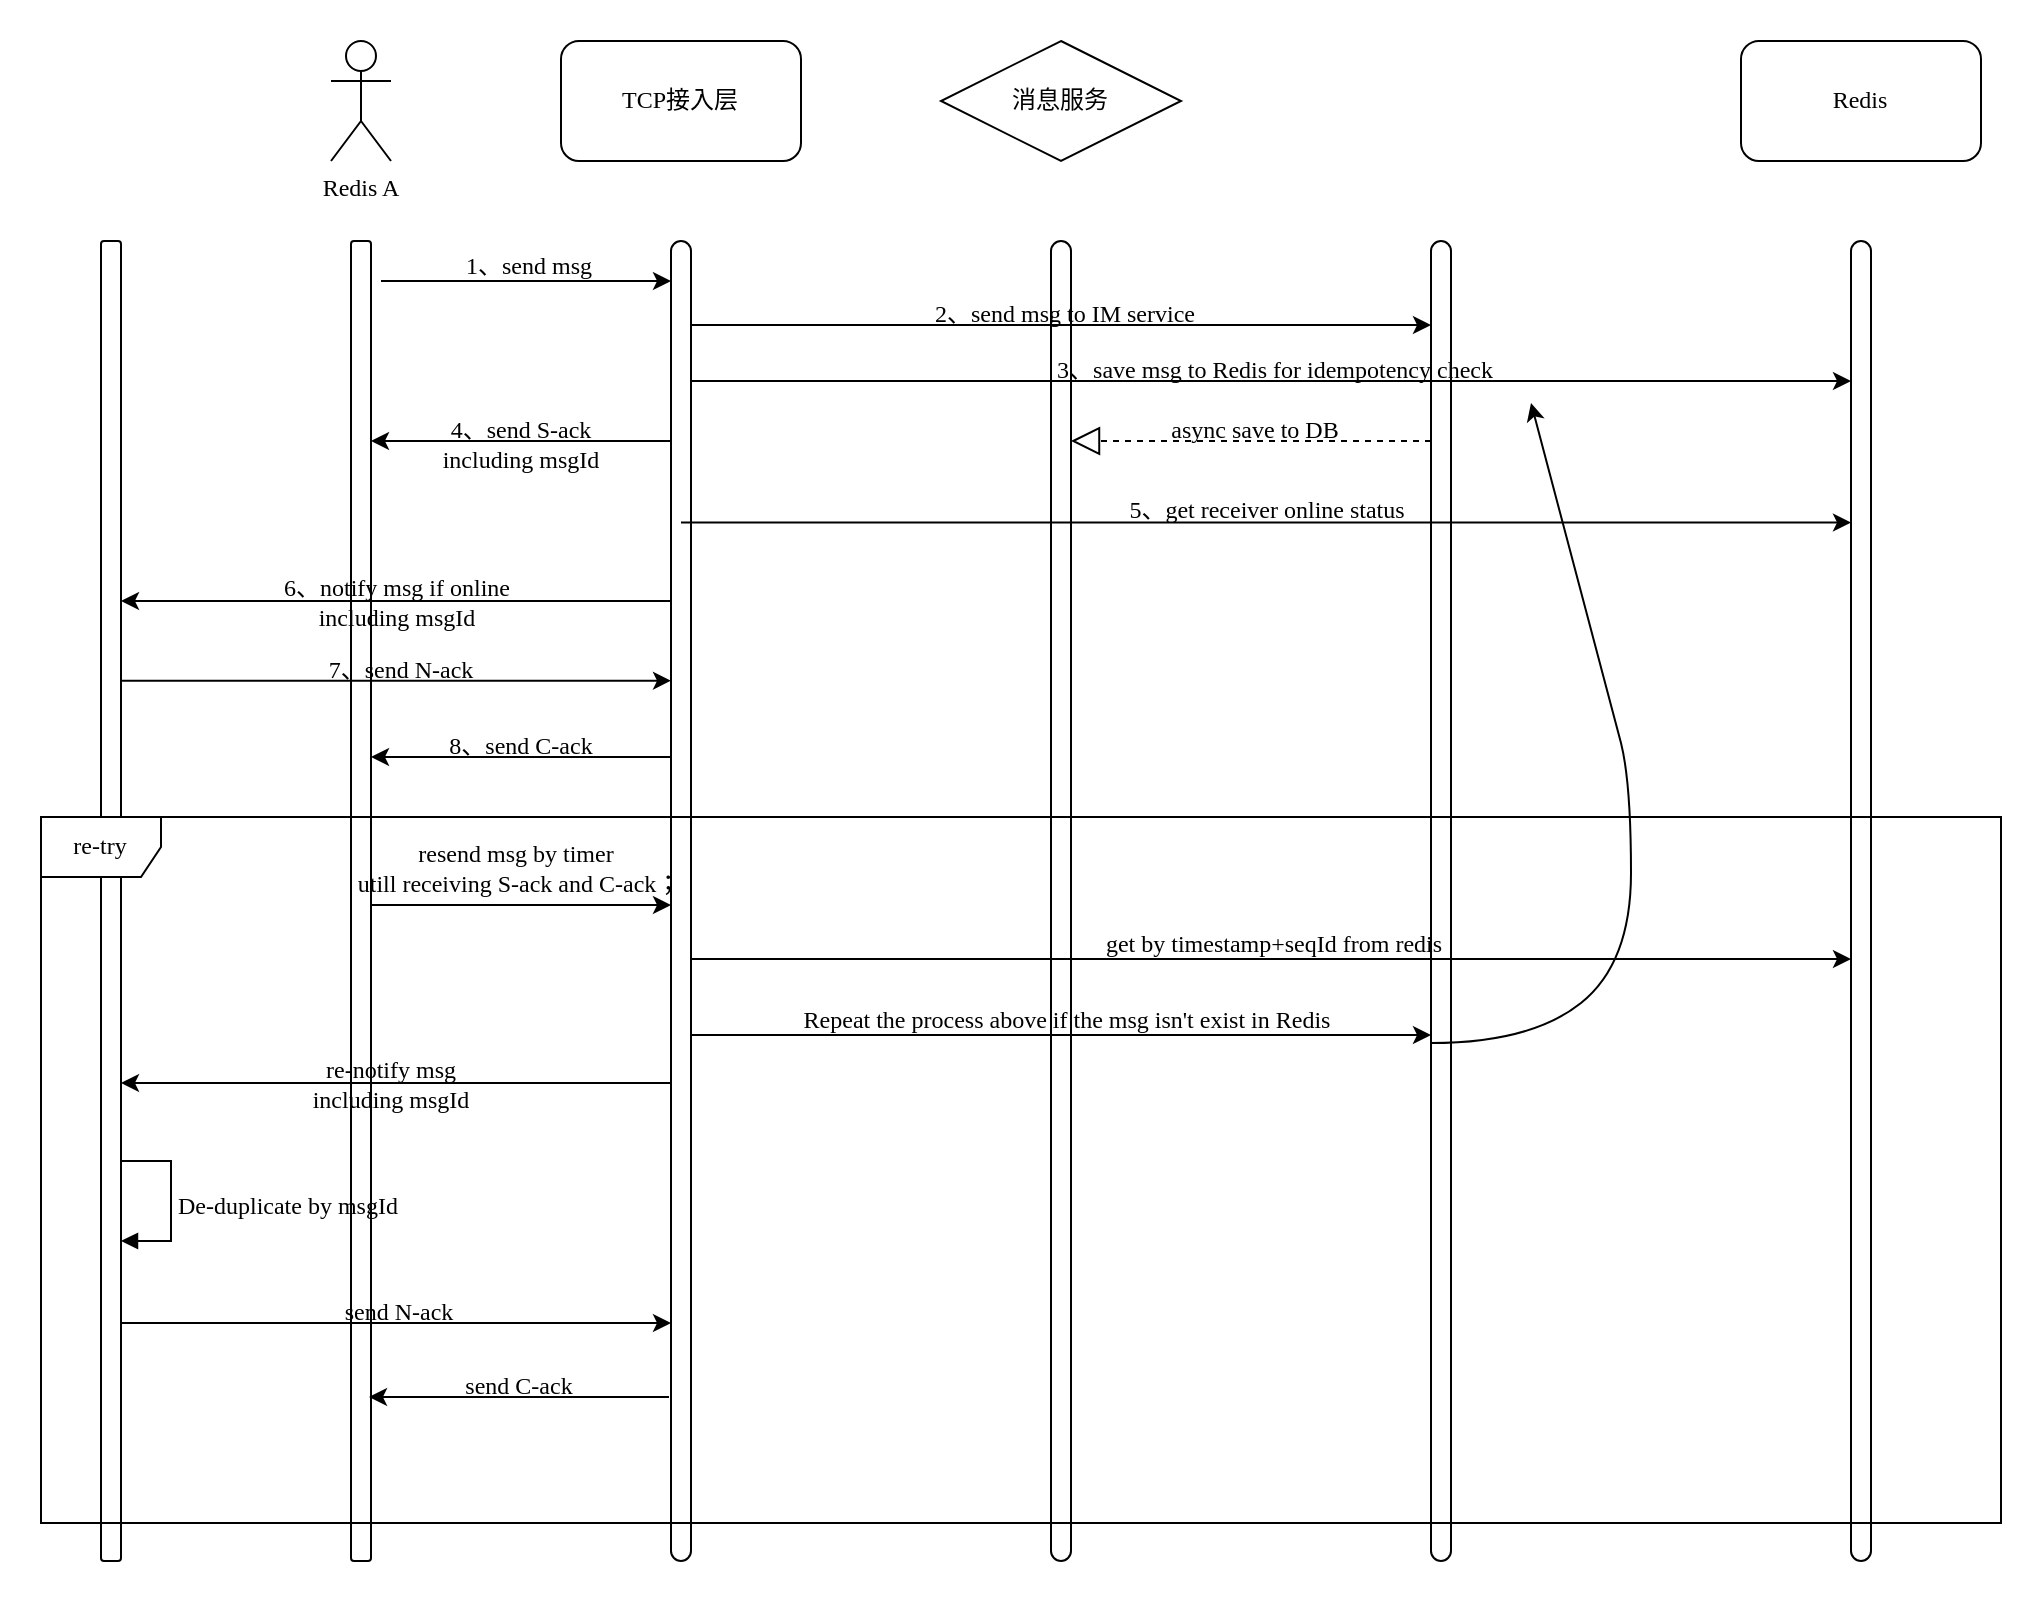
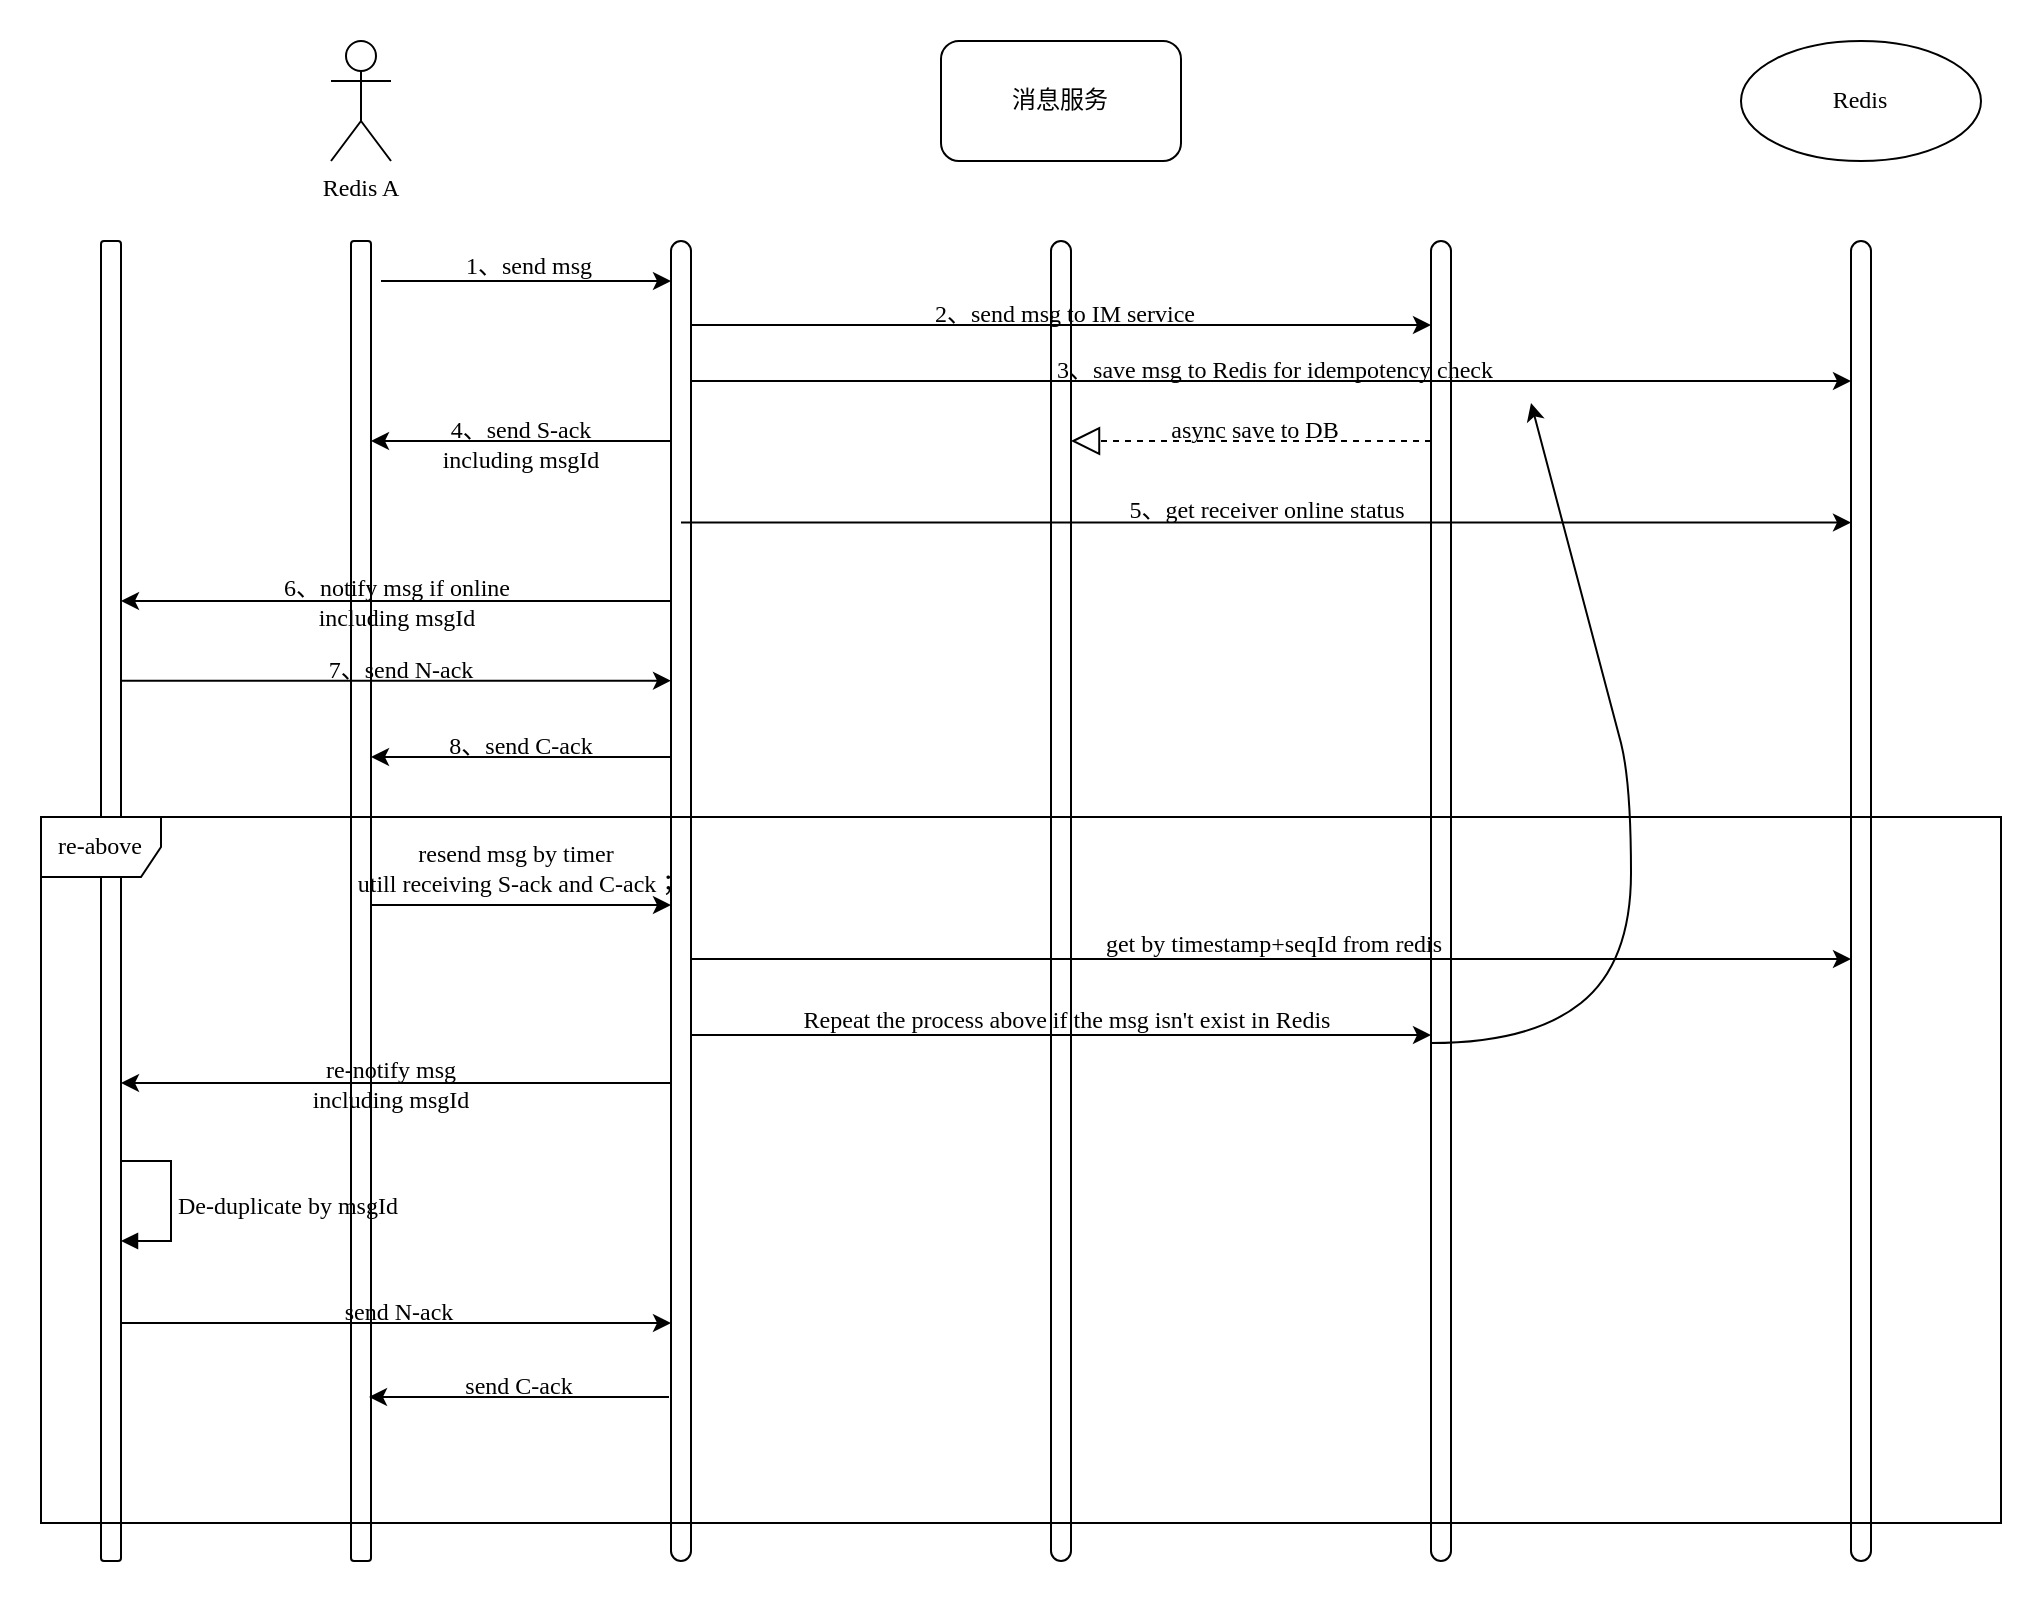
(681, 101) -> none
(1061, 101) -> (1061, 101)
(1861, 101) -> (1861, 101)
(101, 847) -> (101, 847)
